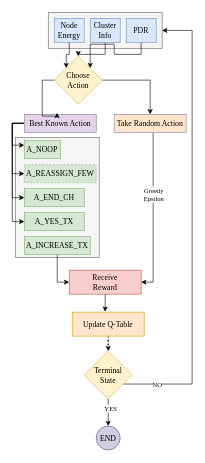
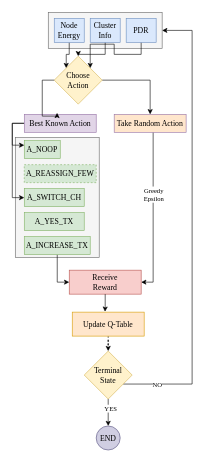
(17, 174) -> none
(54, 198) -> (54, 198)
(14, 222) -> none
